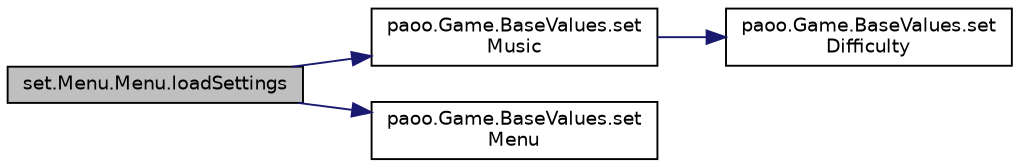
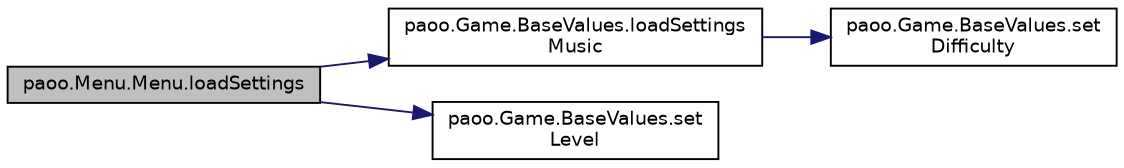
(514, 37) -> (575, 37)
(155, 85) -> (164, 85)
(514, 131) -> (575, 131)
